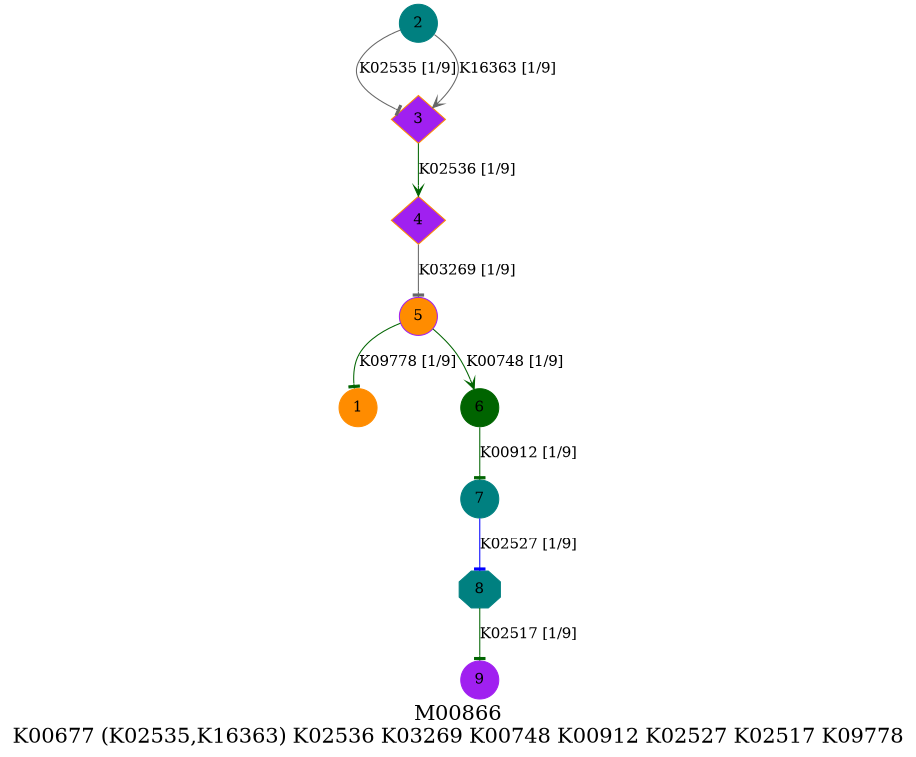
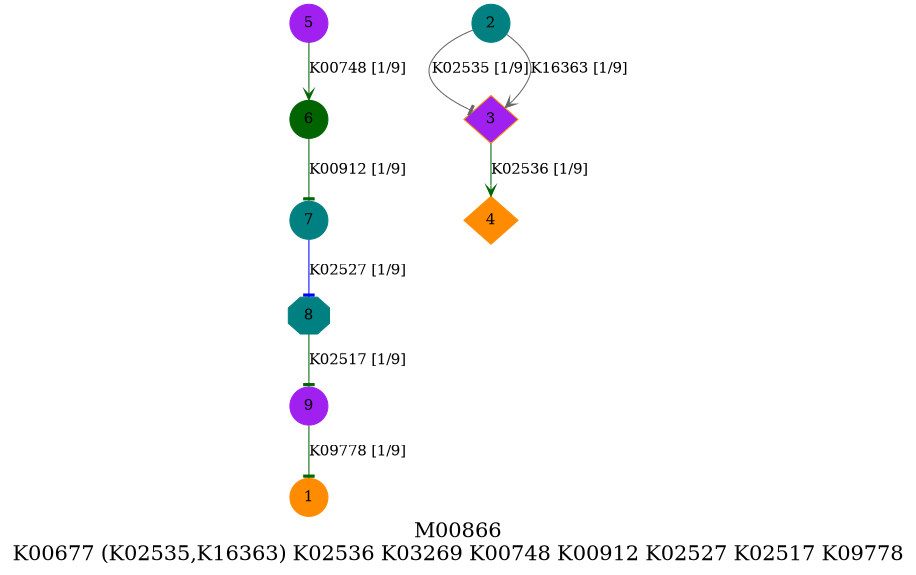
(418, 220) -> (491, 220)
(418, 268) -> none
(418, 316) -> (309, 23)
(366, 345) -> (309, 449)
